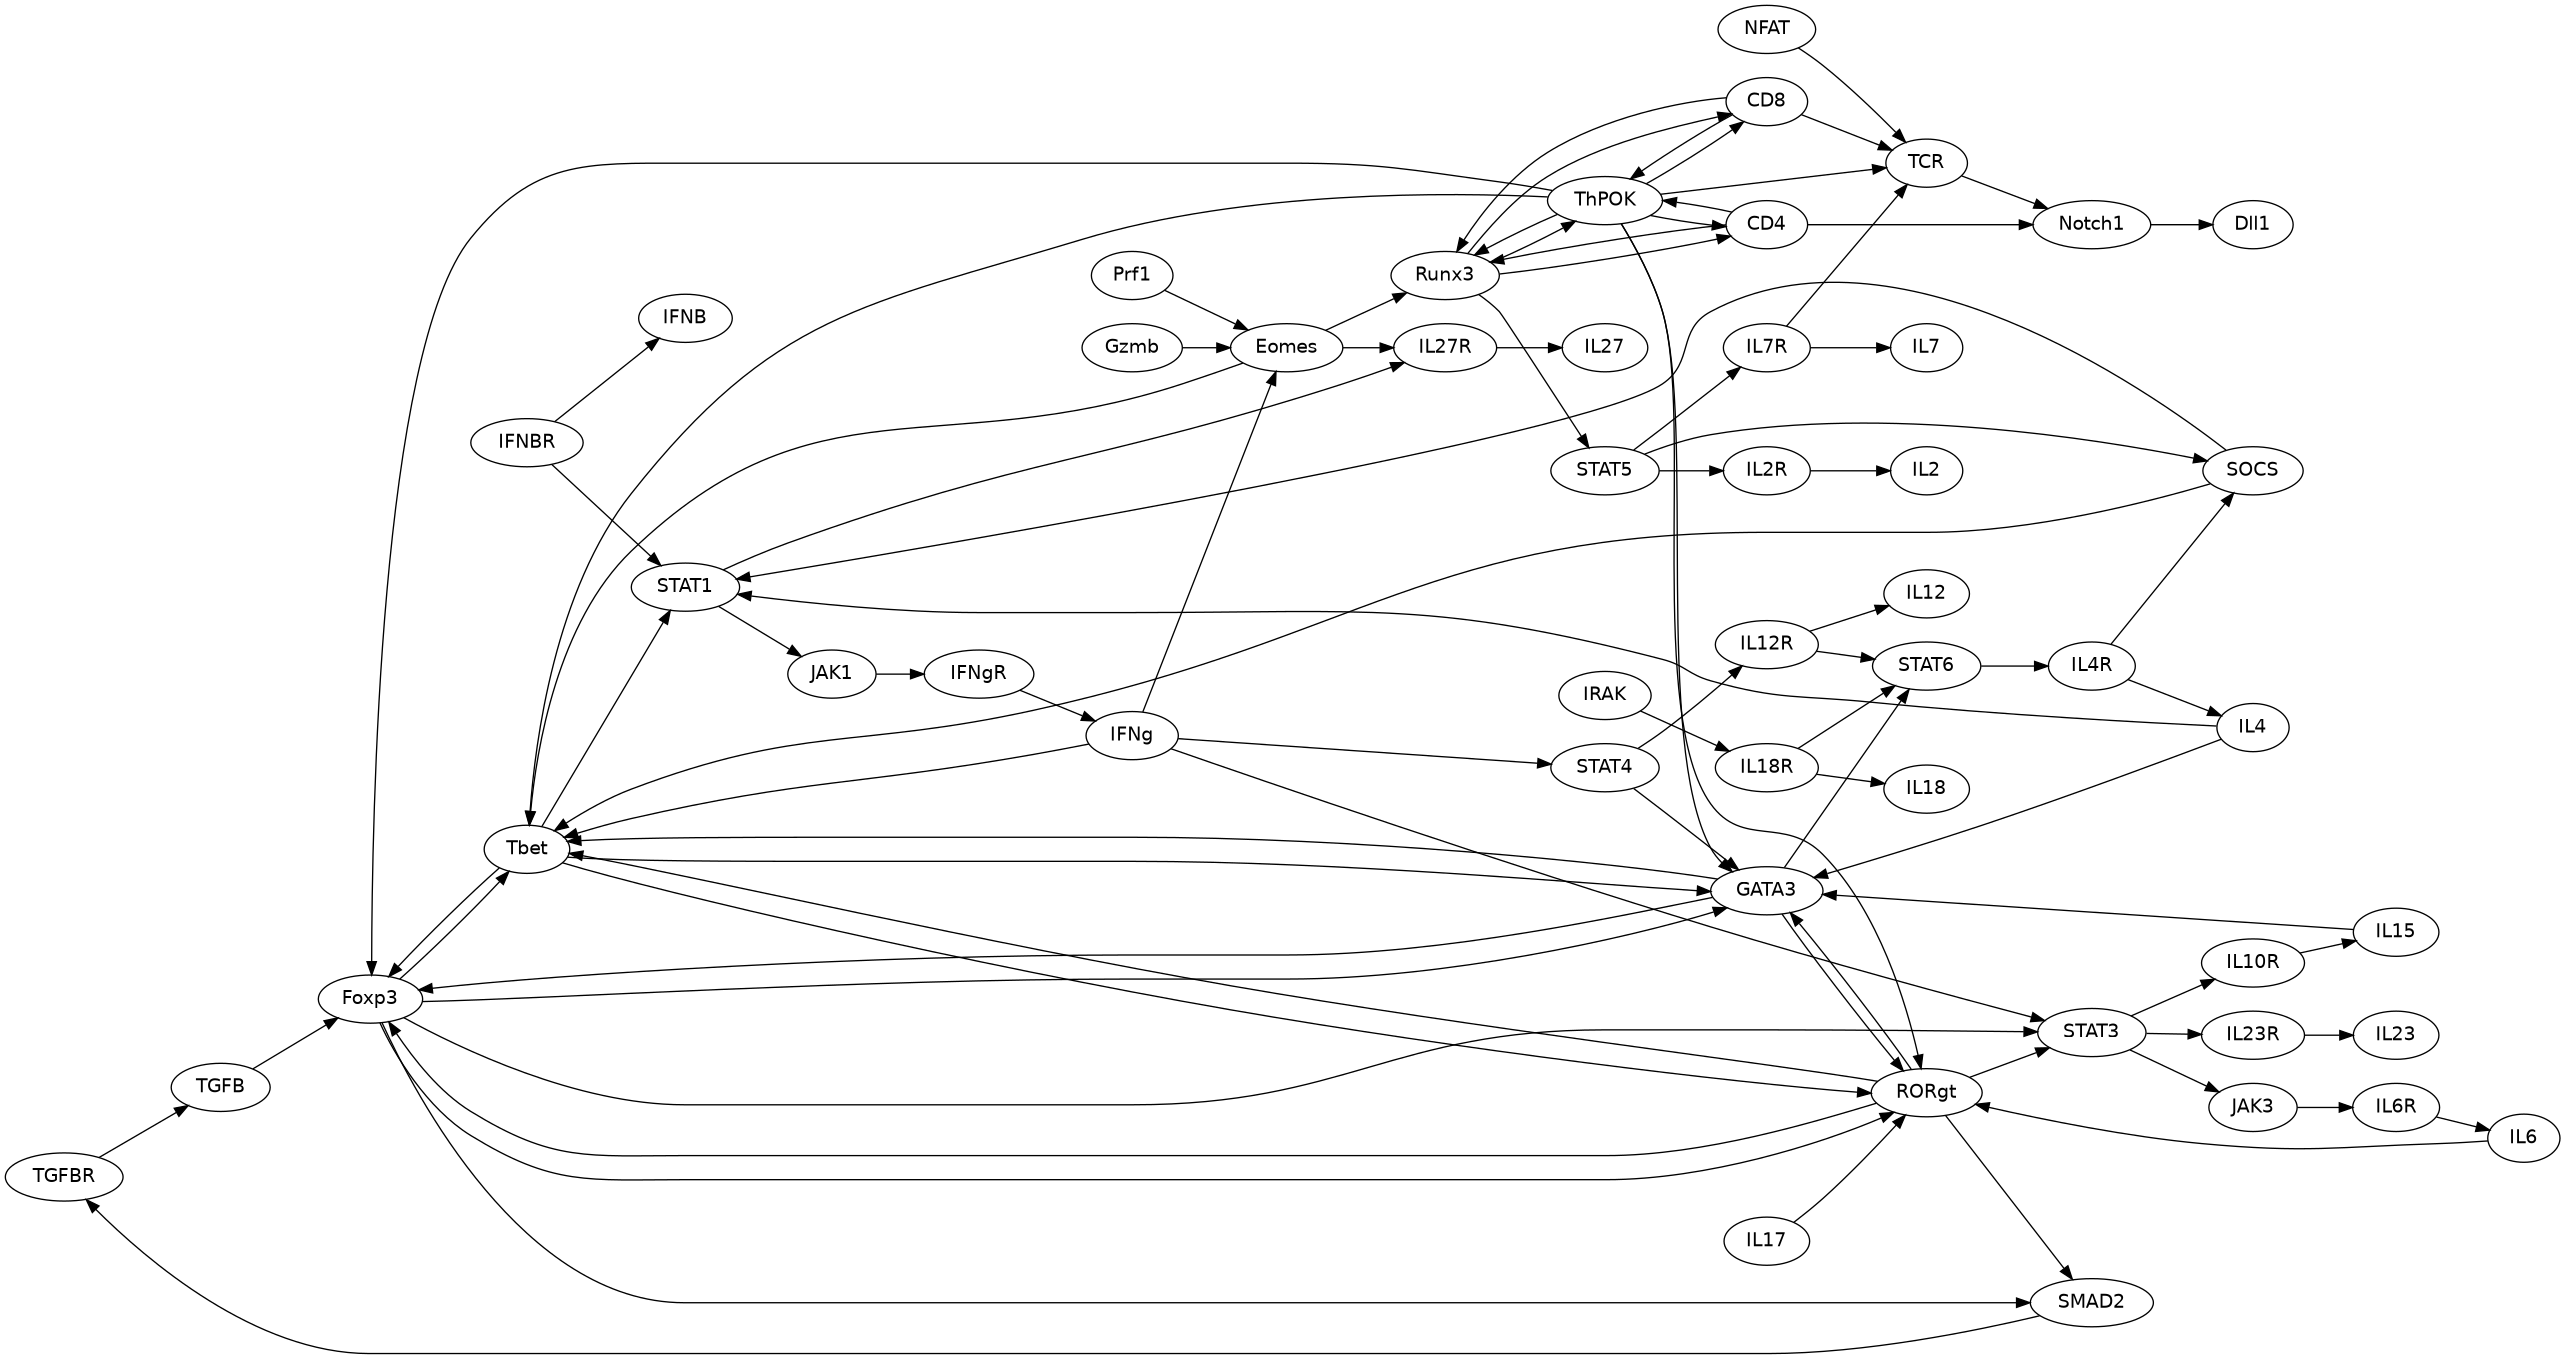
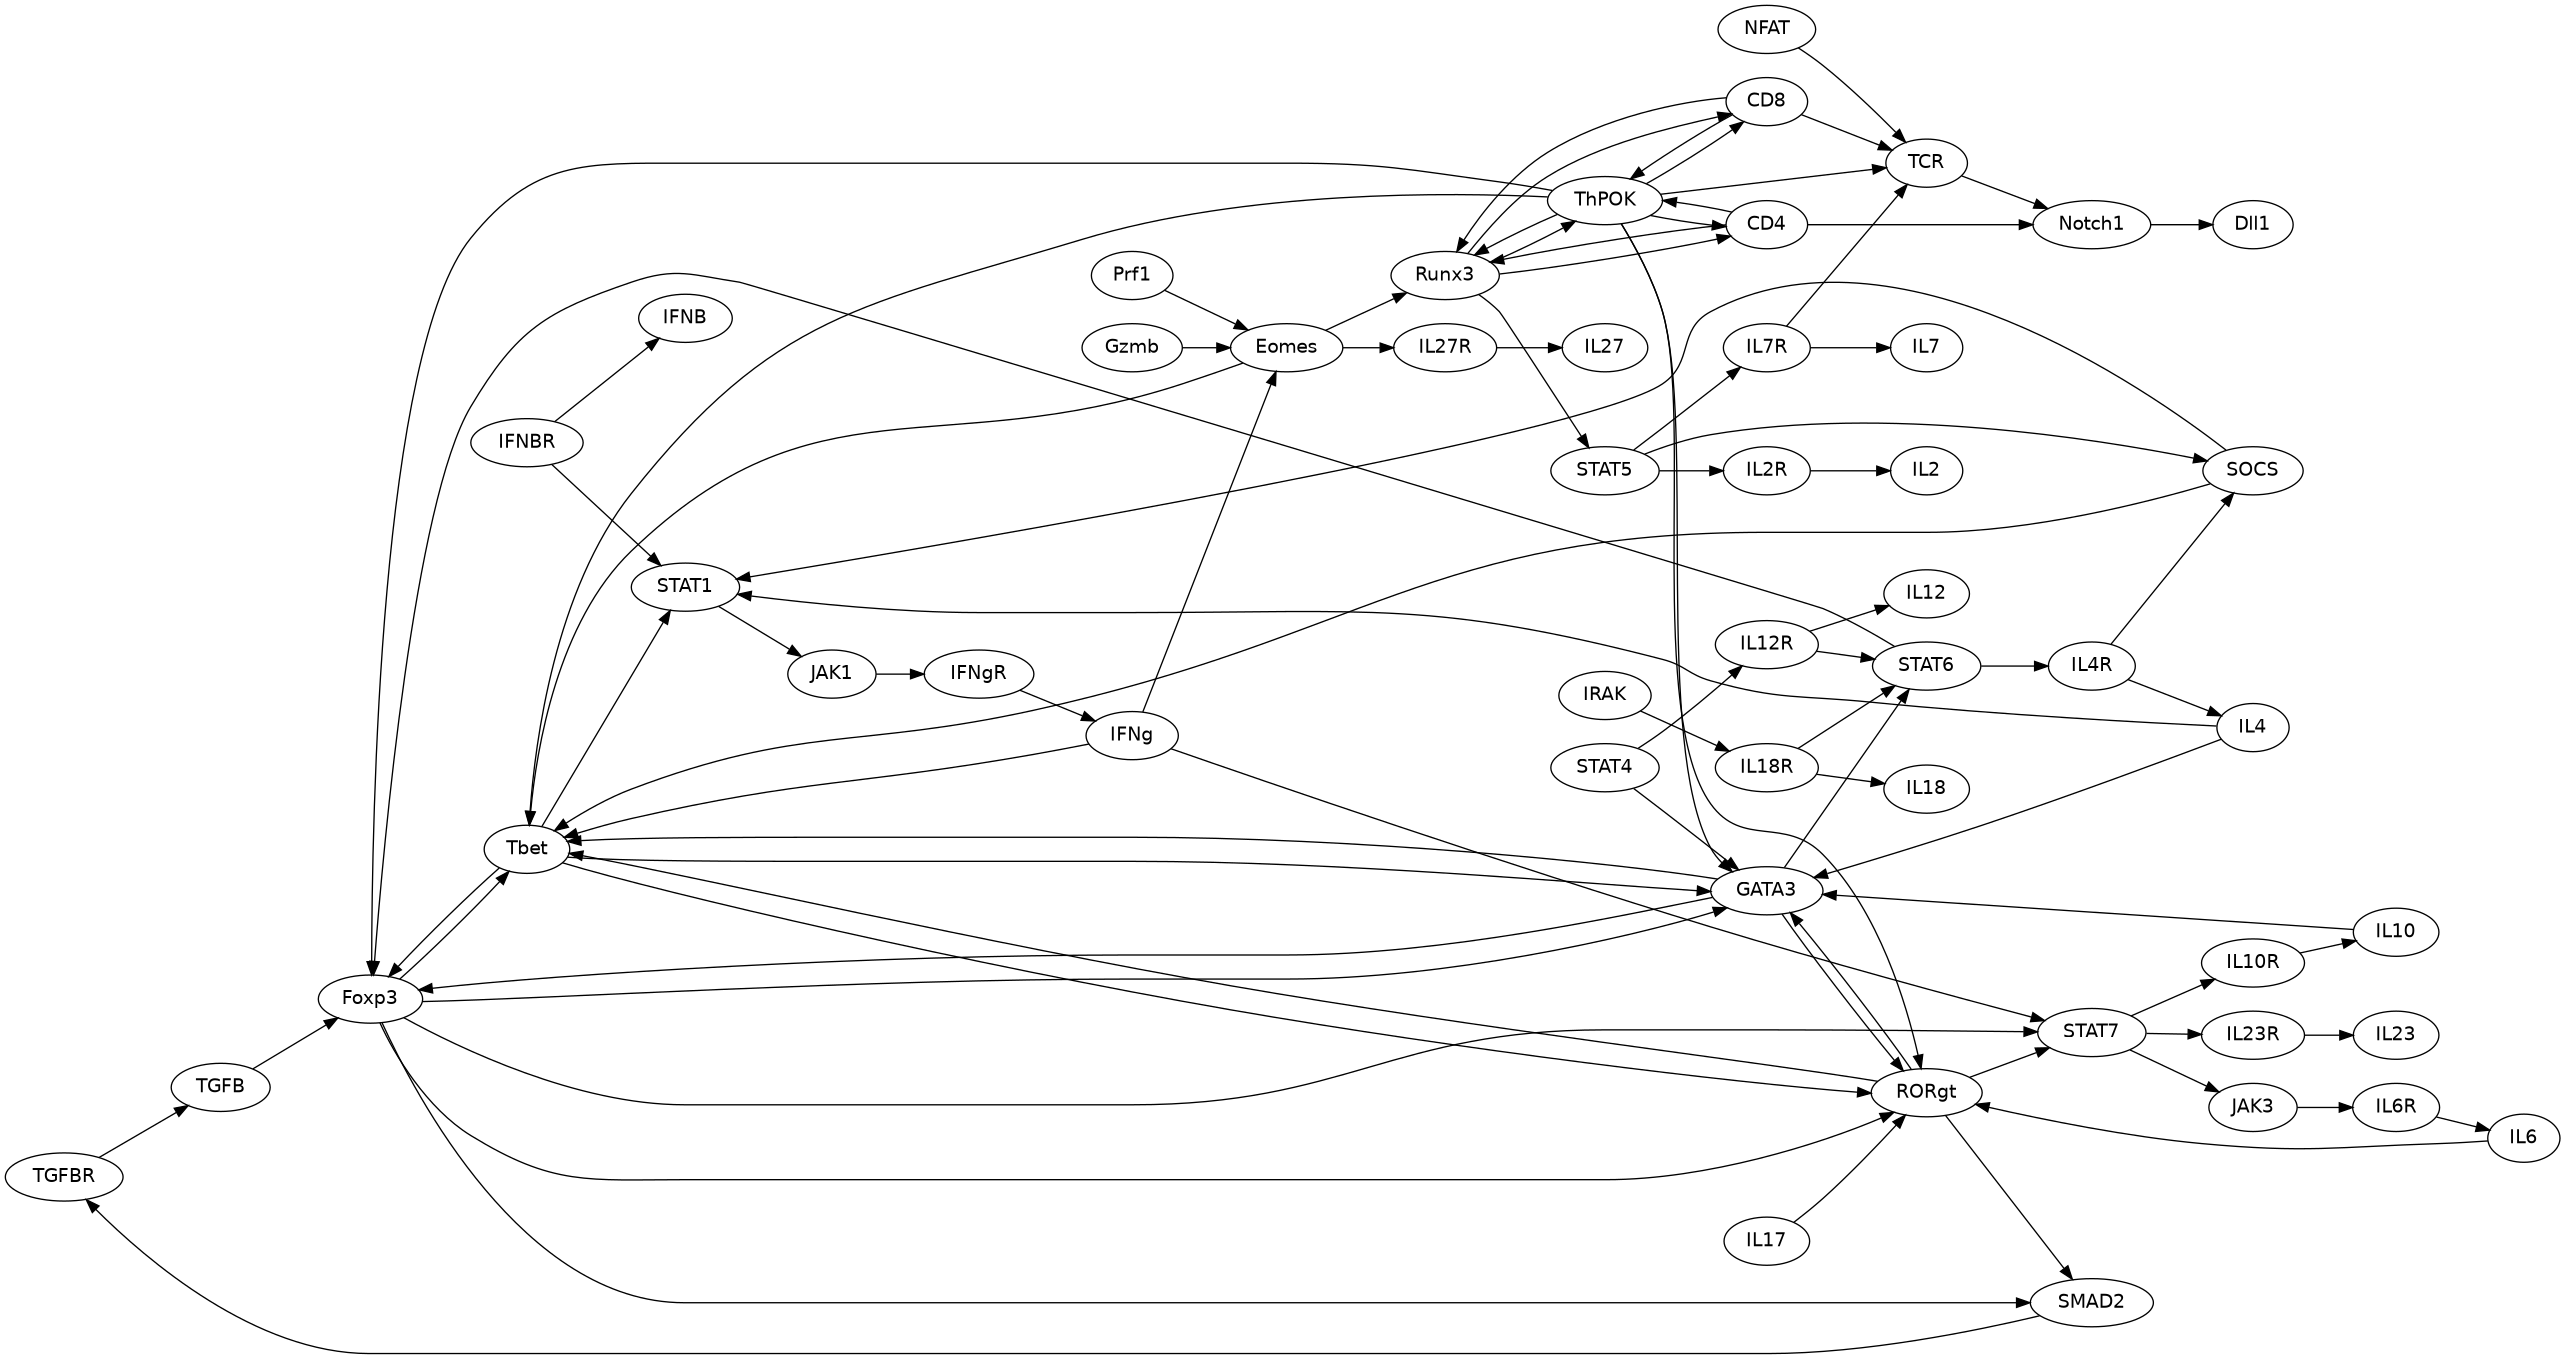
(1055, 463) -> none
(1358, 751) -> none
(2396, 932) -> (2396, 932)
(2092, 1033) -> (2092, 1033)
(1118, 1156) -> (897, 329)
